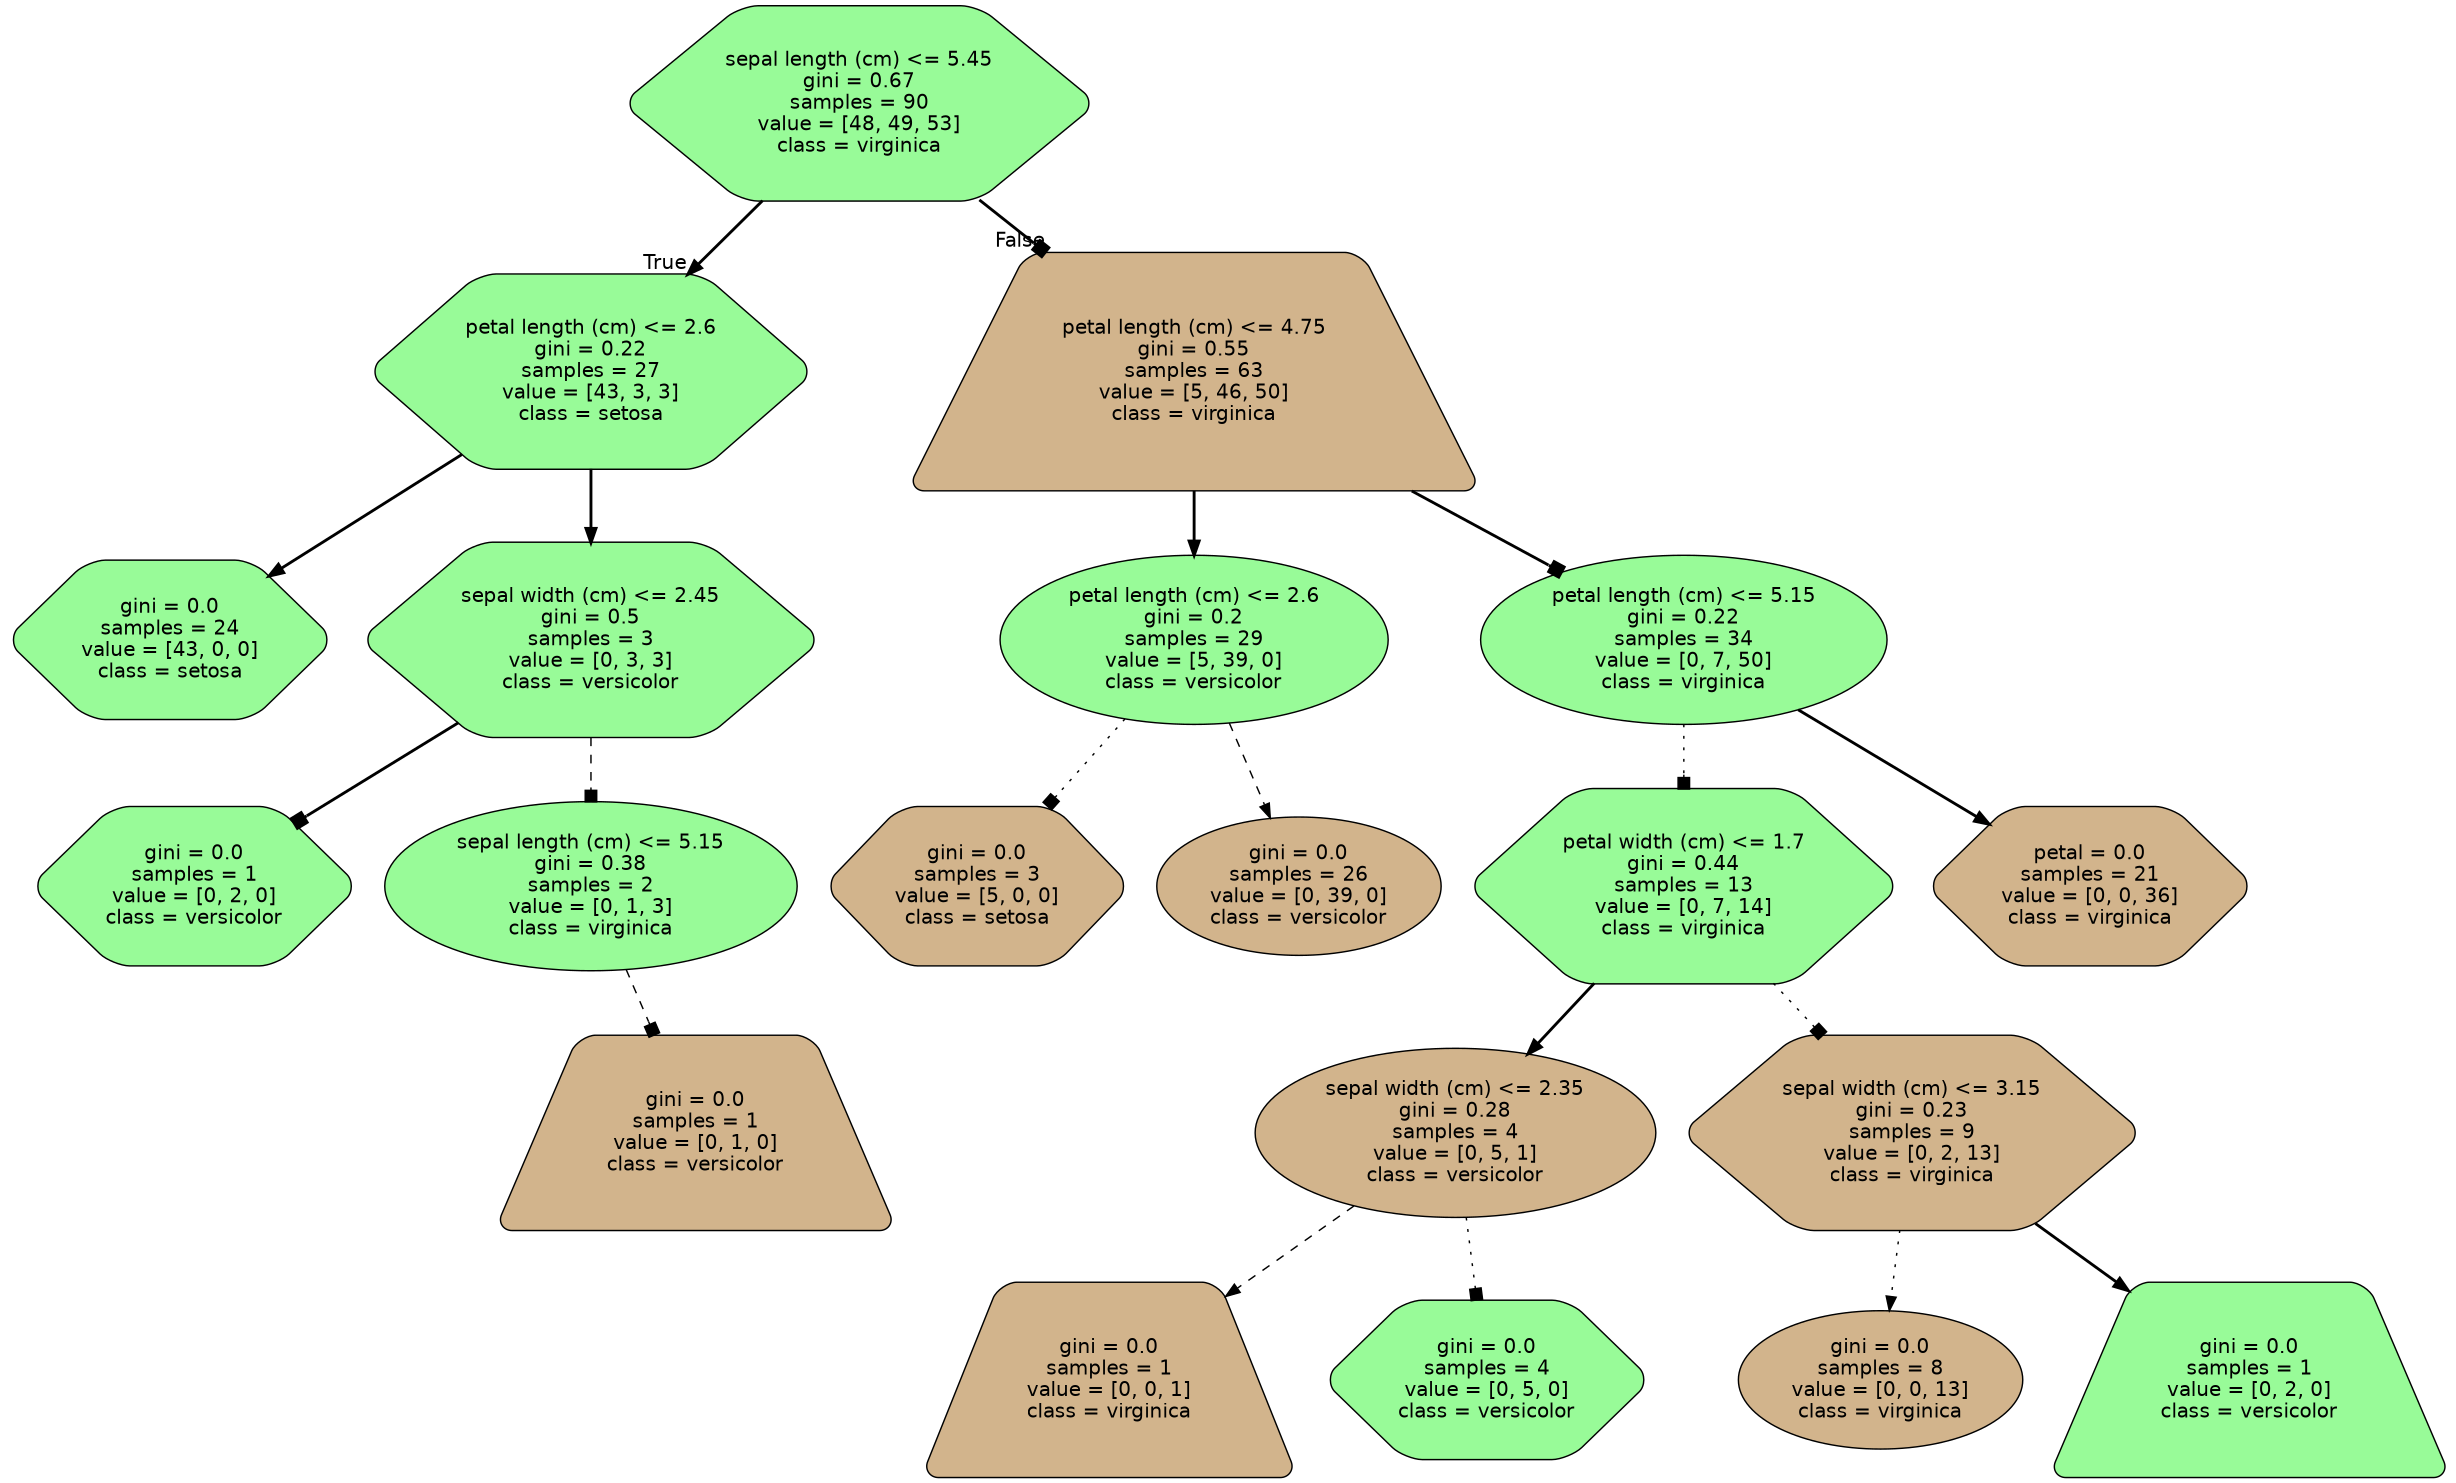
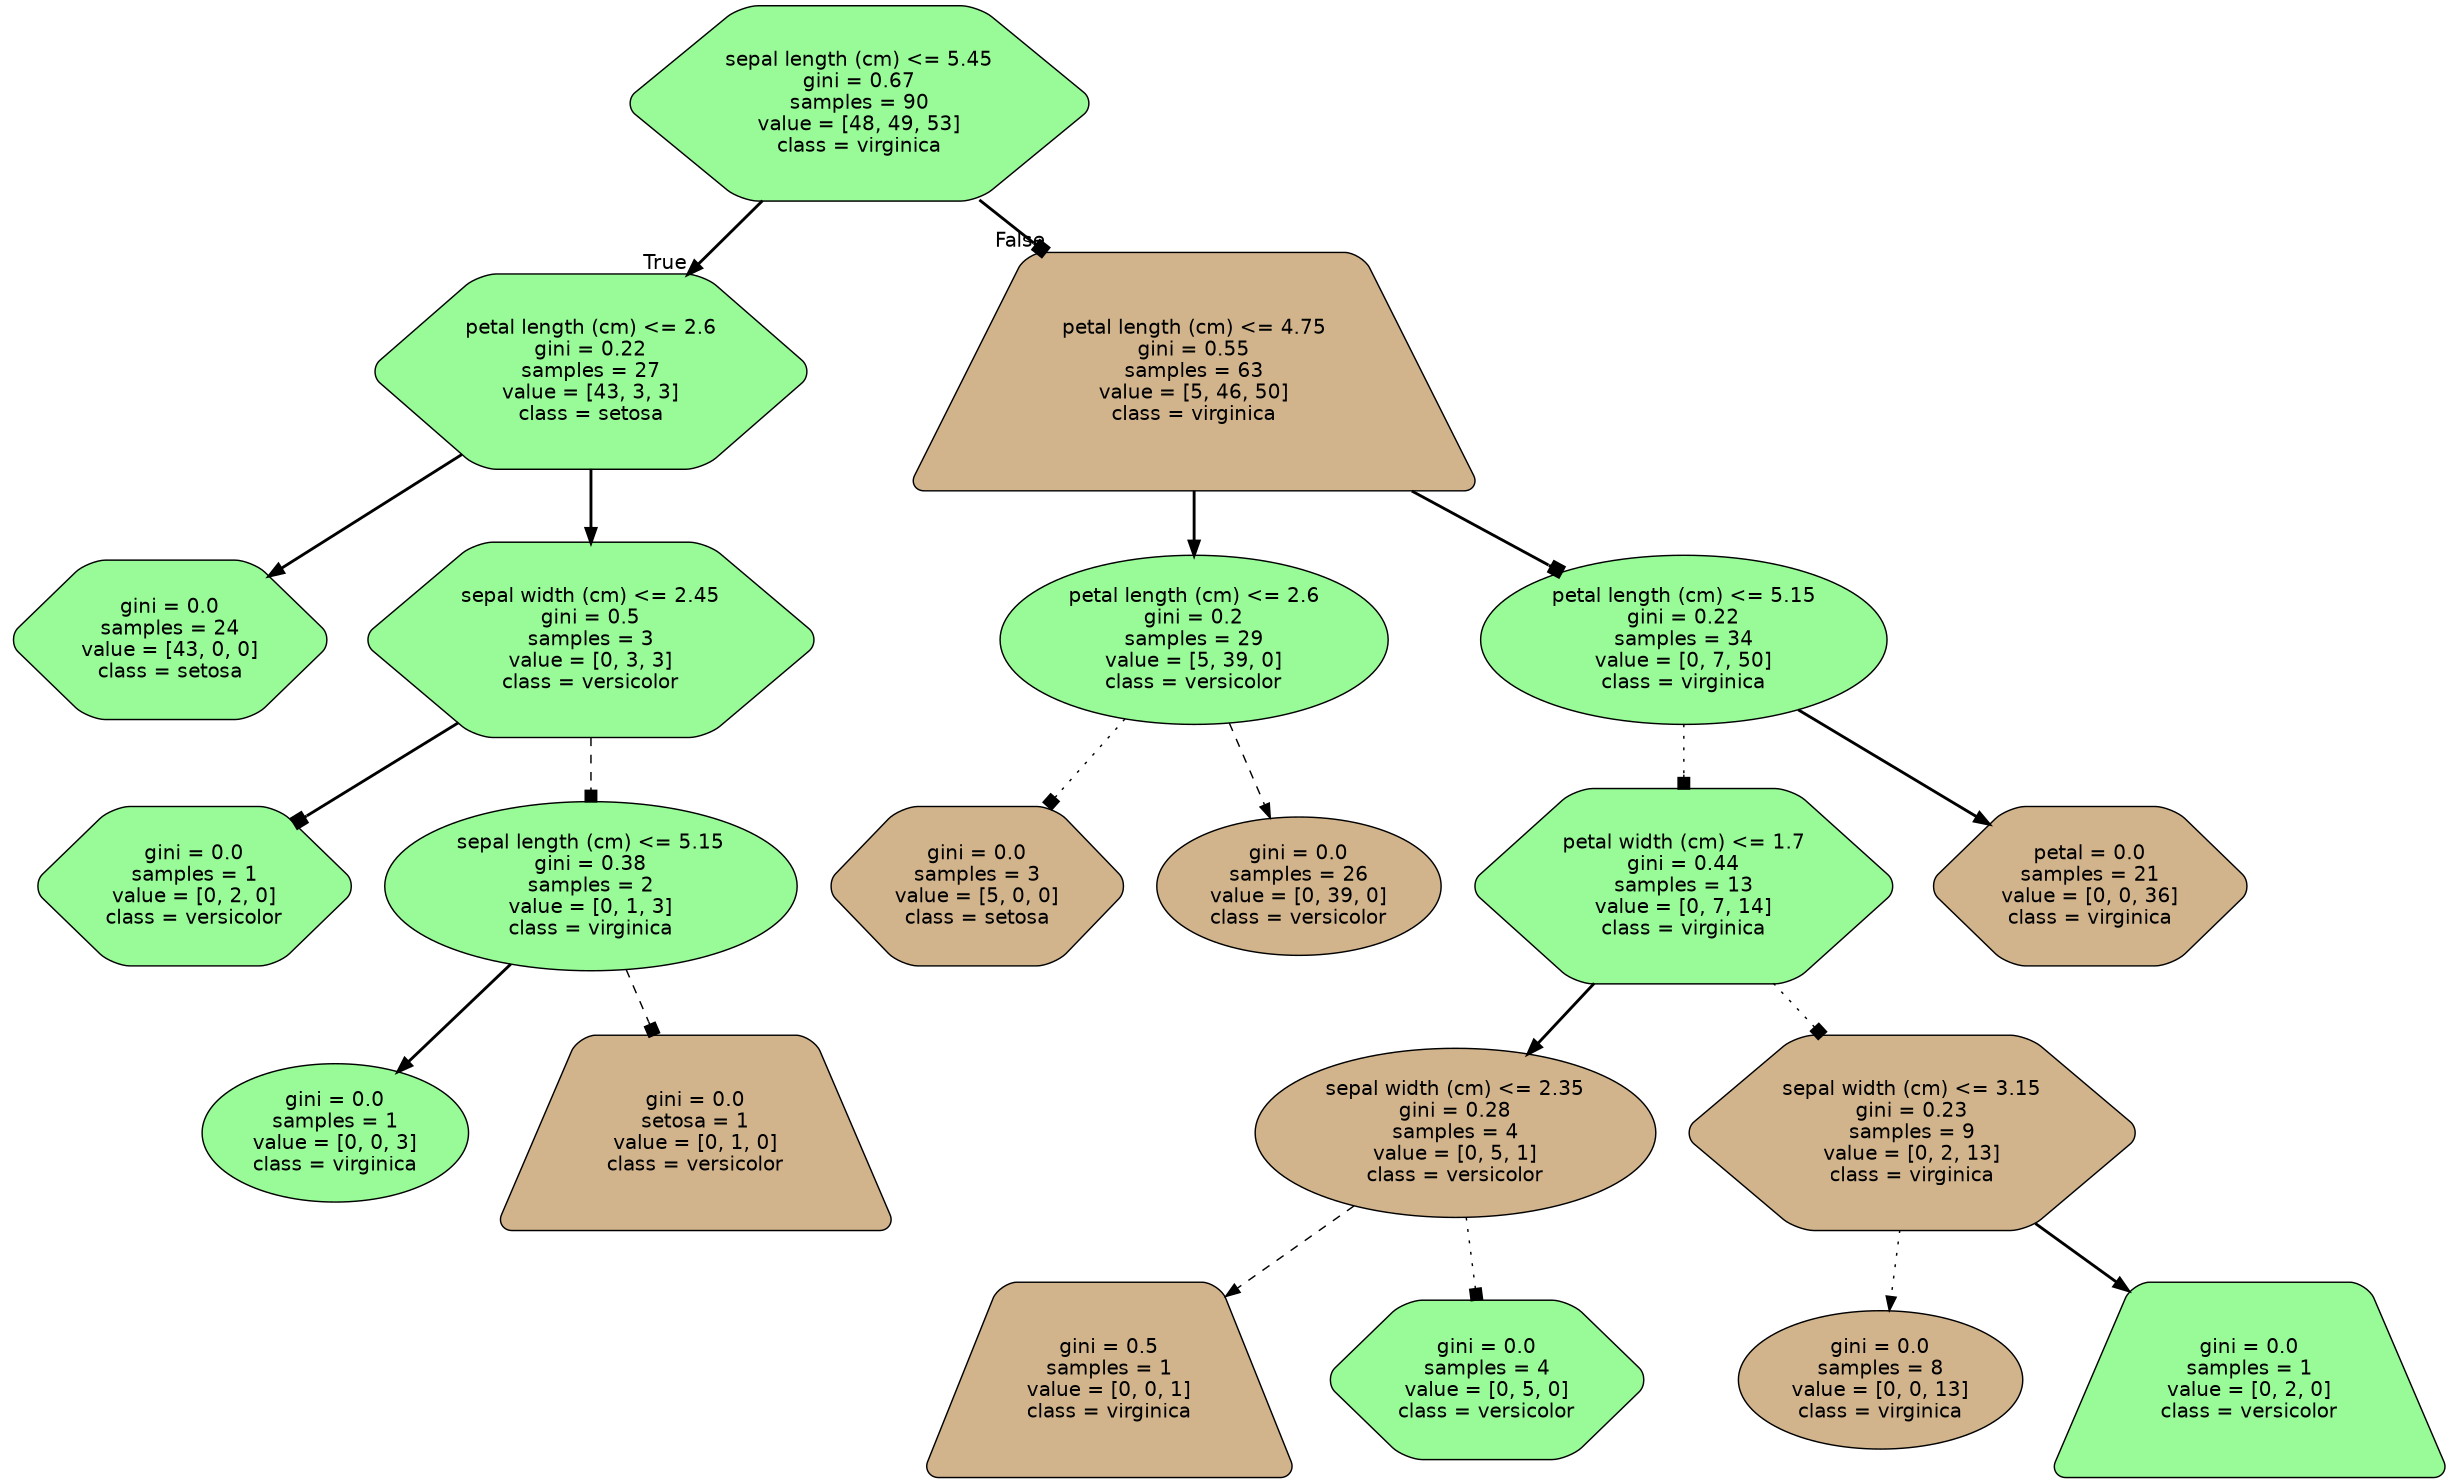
none -> (335, 1133)
(696, 1133) -> (696, 1133)
(1109, 1380) -> (1109, 1380)
